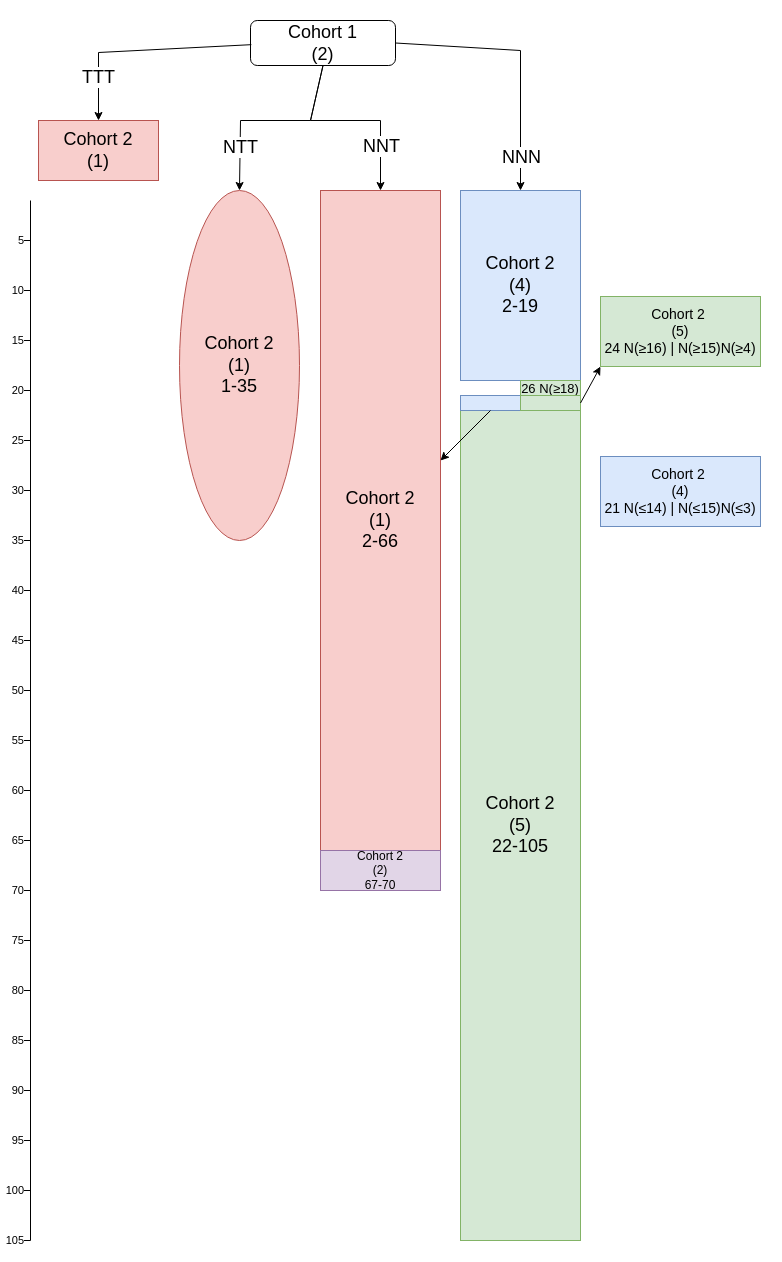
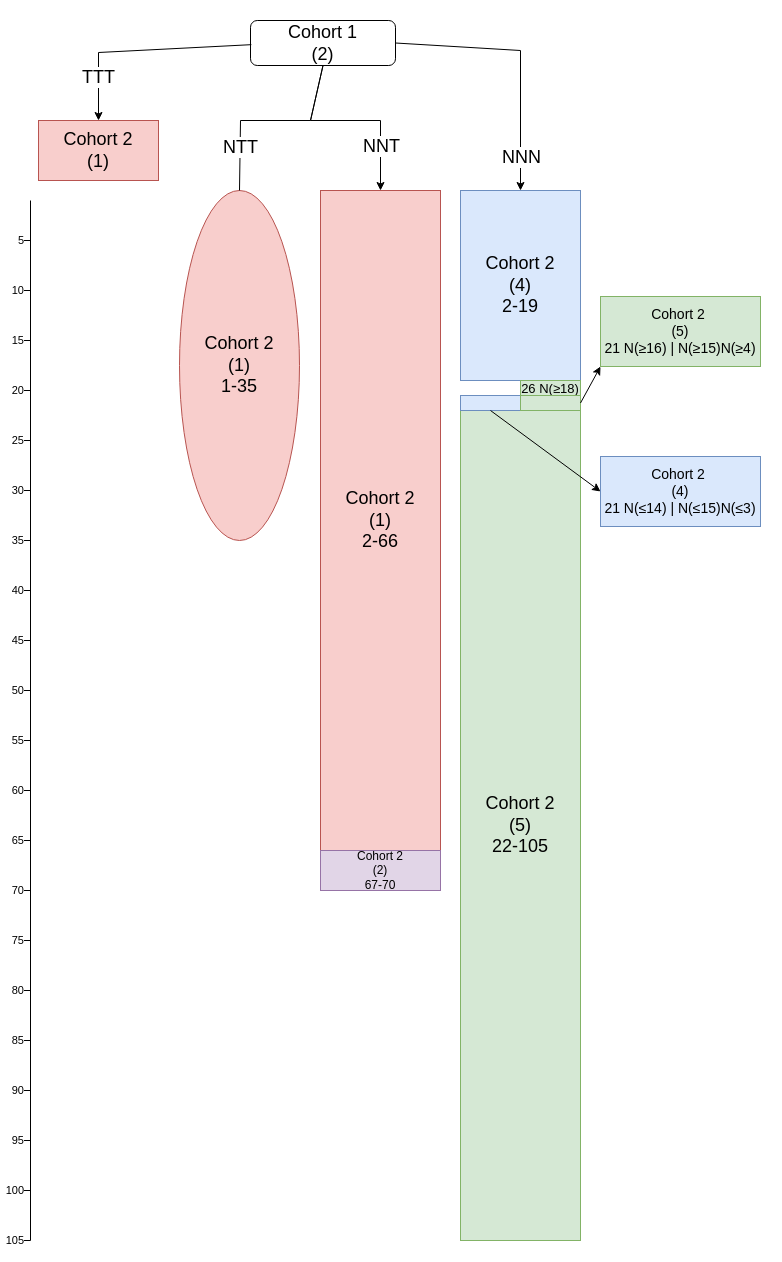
(240, 182) -> (240, 184)
(681, 332) -> (681, 332)
(468, 433) -> (543, 449)
